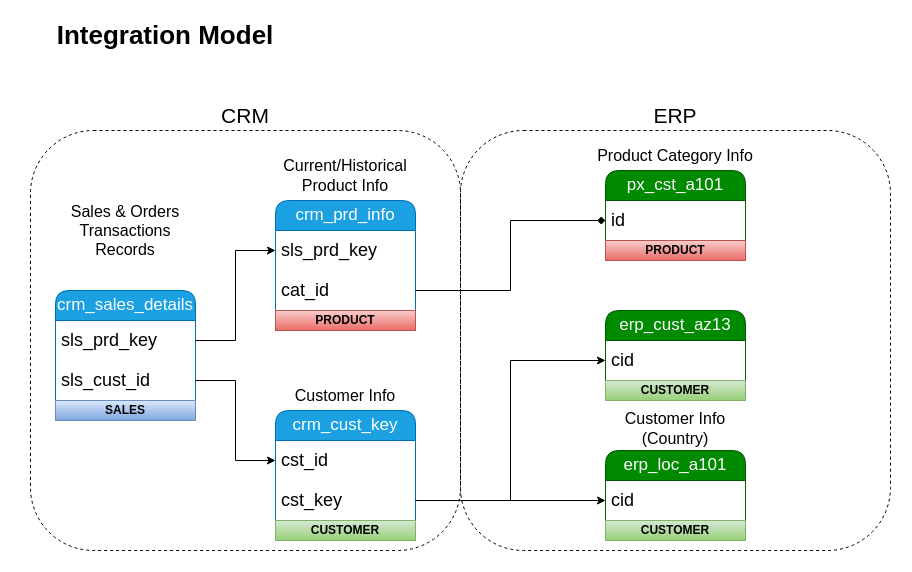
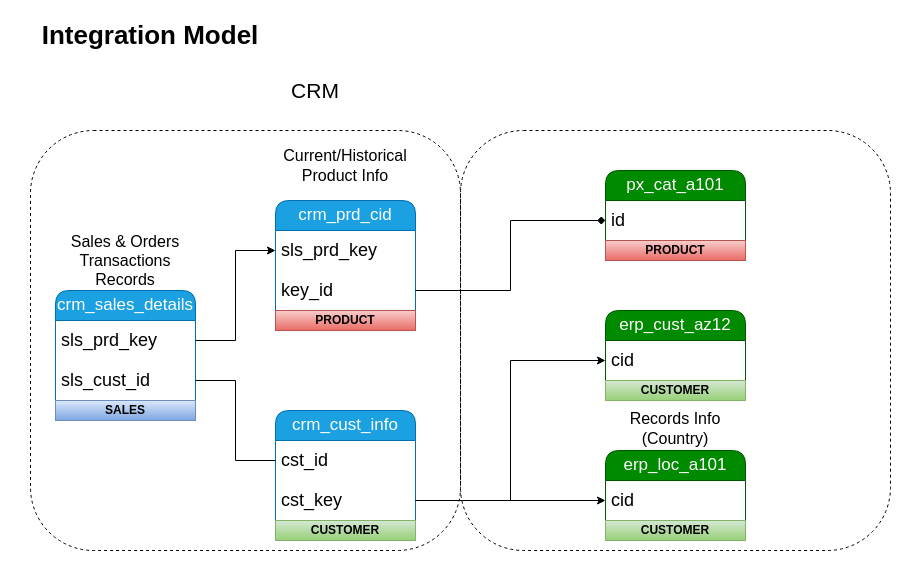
(166, 36) -> (151, 36)
(246, 116) -> (316, 91)
(676, 116) -> none
(676, 156) -> none
(346, 176) -> (346, 166)
(676, 186) -> (676, 186)
(346, 216) -> (346, 216)
(126, 231) -> (126, 261)
(309, 291) -> (309, 291)
(676, 326) -> (676, 326)
(346, 396) -> none
(346, 426) -> (346, 426)
(676, 429) -> (676, 429)
(267, 461) -> (269, 461)
